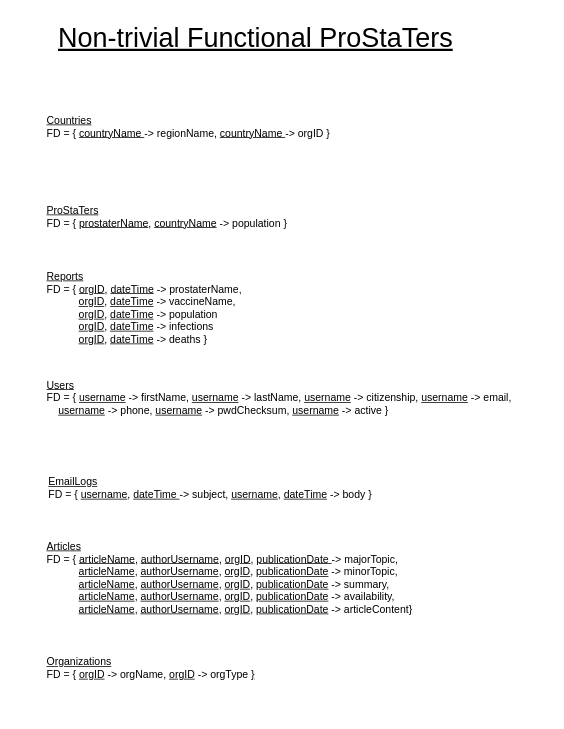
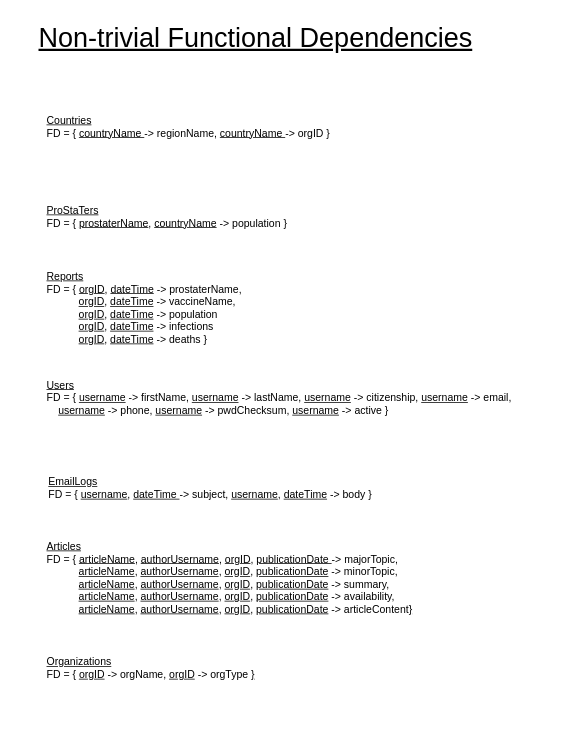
(256, 38) -> (256, 38)
